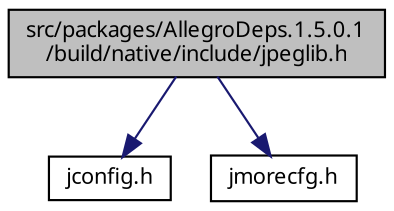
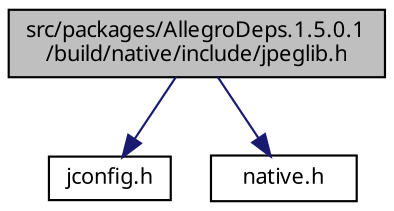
(284, 178) -> (284, 178)
